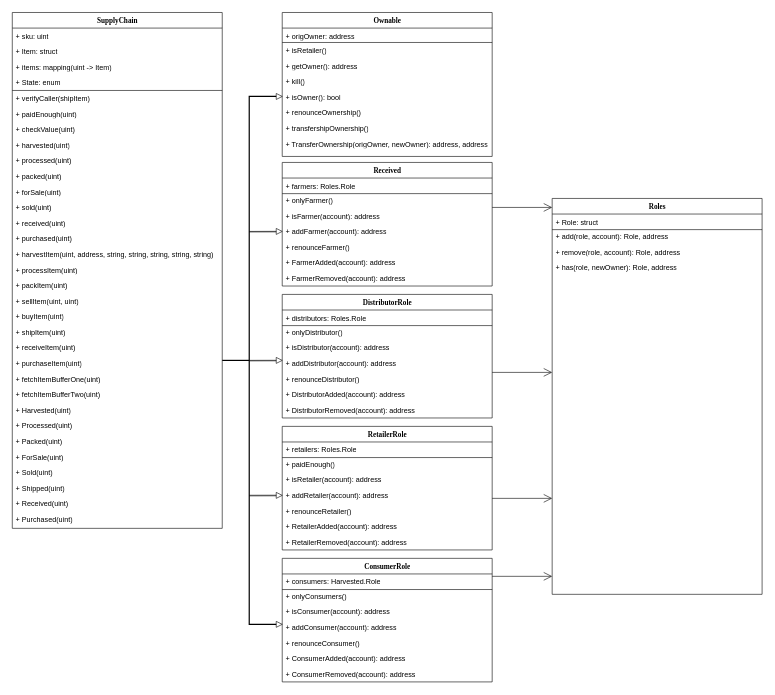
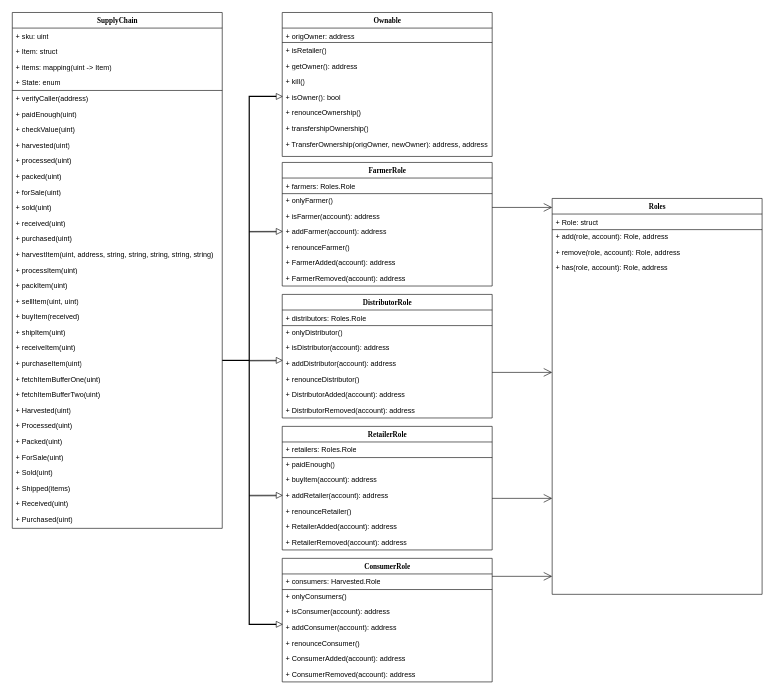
(60, 99) -> (59, 99)
(388, 171) -> (388, 171)
(620, 268) -> (618, 268)
(44, 317) -> (52, 317)
(341, 480) -> (338, 480)
(43, 489) -> (45, 489)
